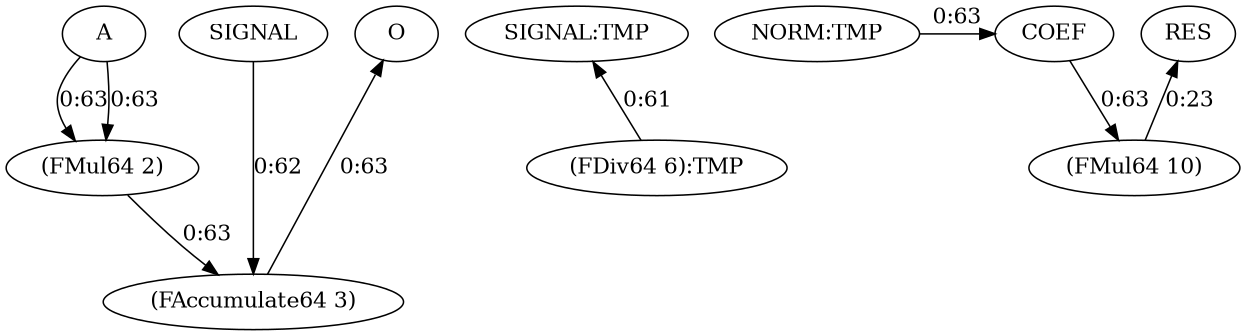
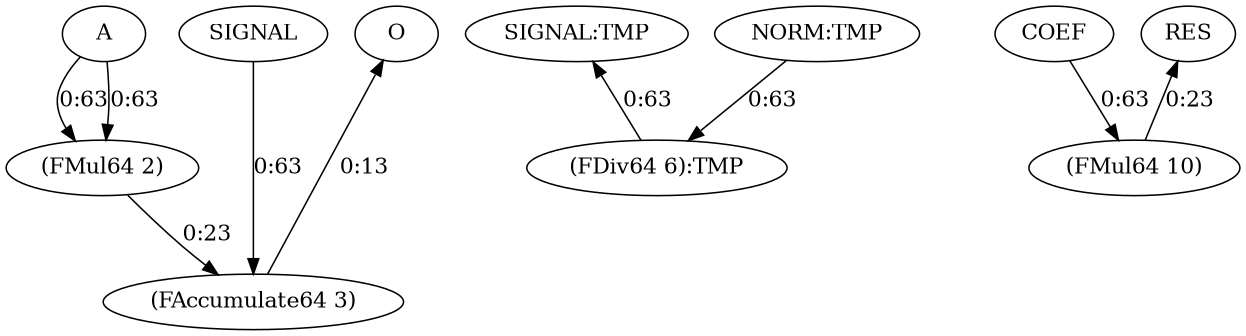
(950, 34) -> (744, 96)
(648, 101) -> (648, 101)
(278, 168) -> (278, 168)
(364, 168) -> (364, 168)
(207, 235) -> (207, 235)
